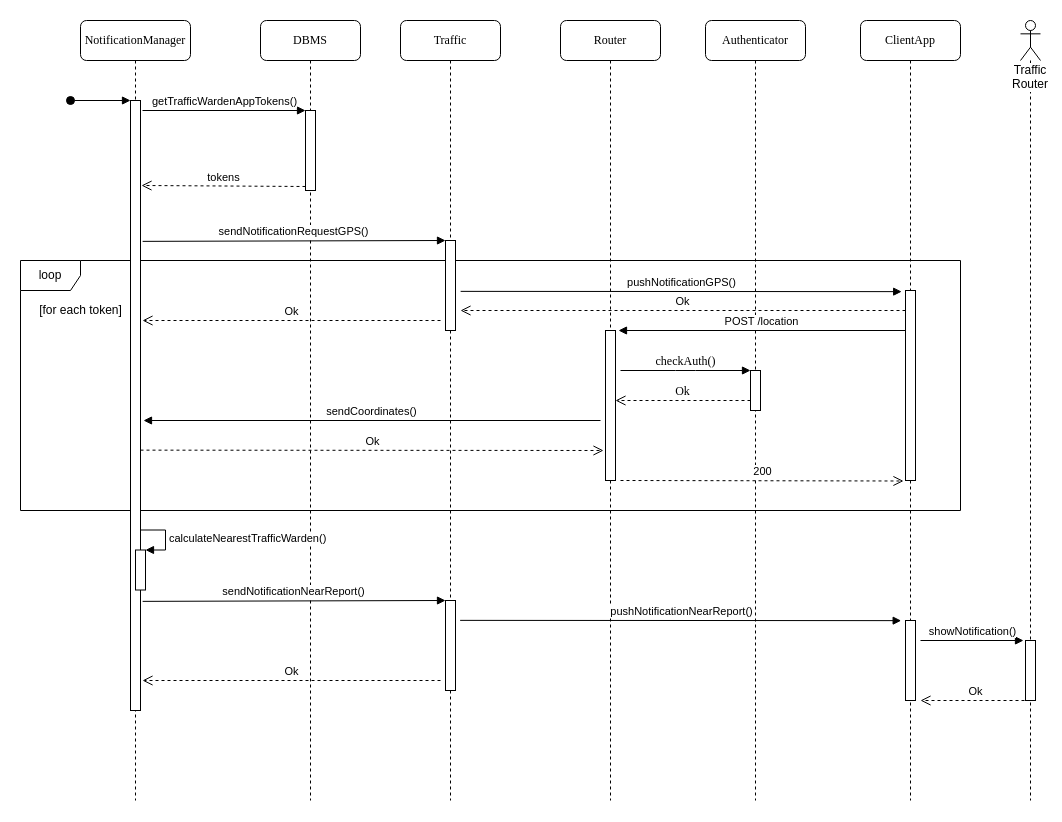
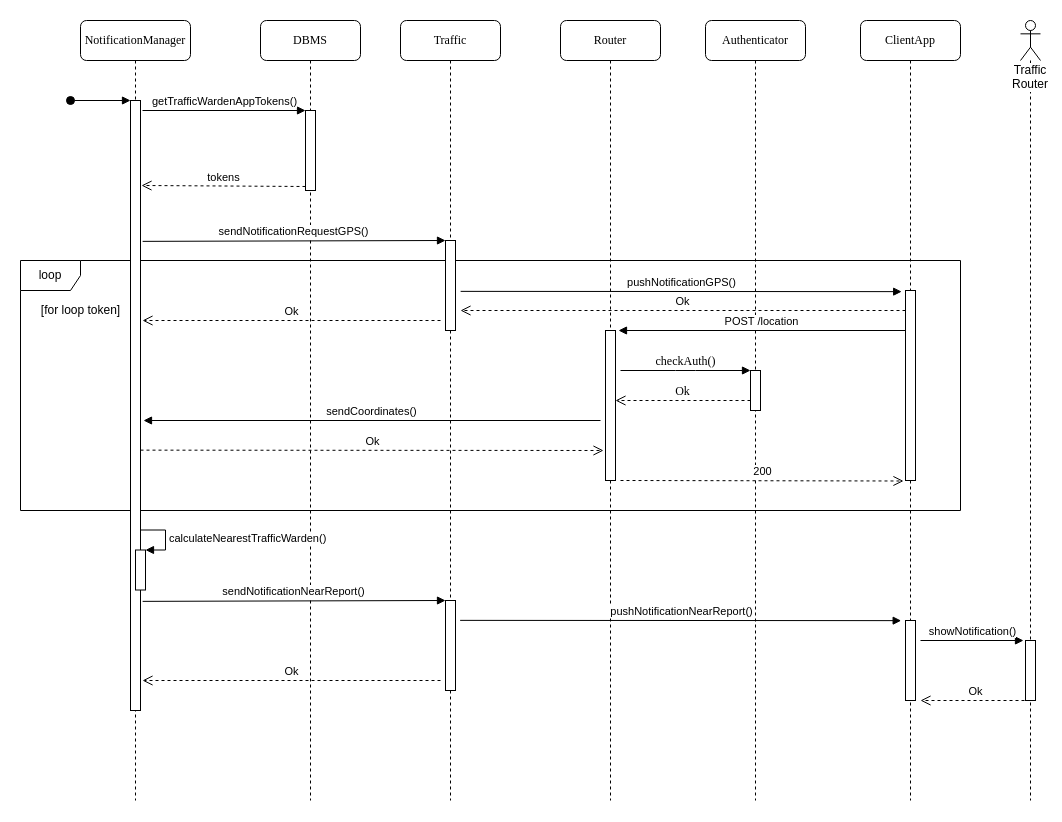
(81, 311) -> (81, 311)
